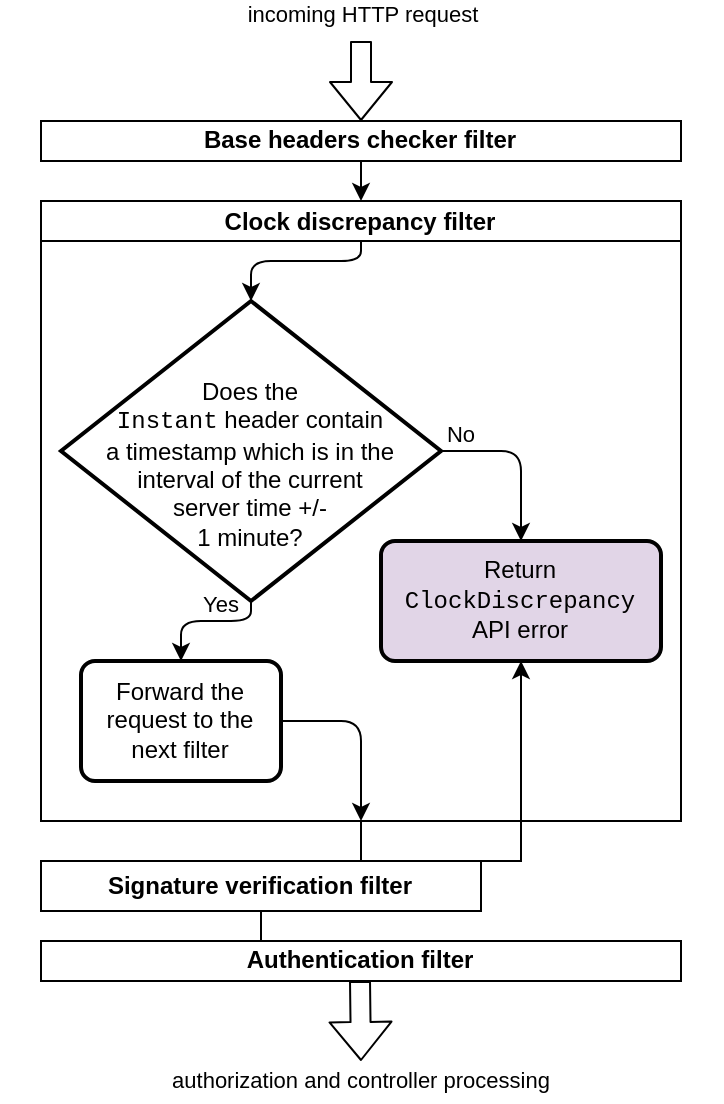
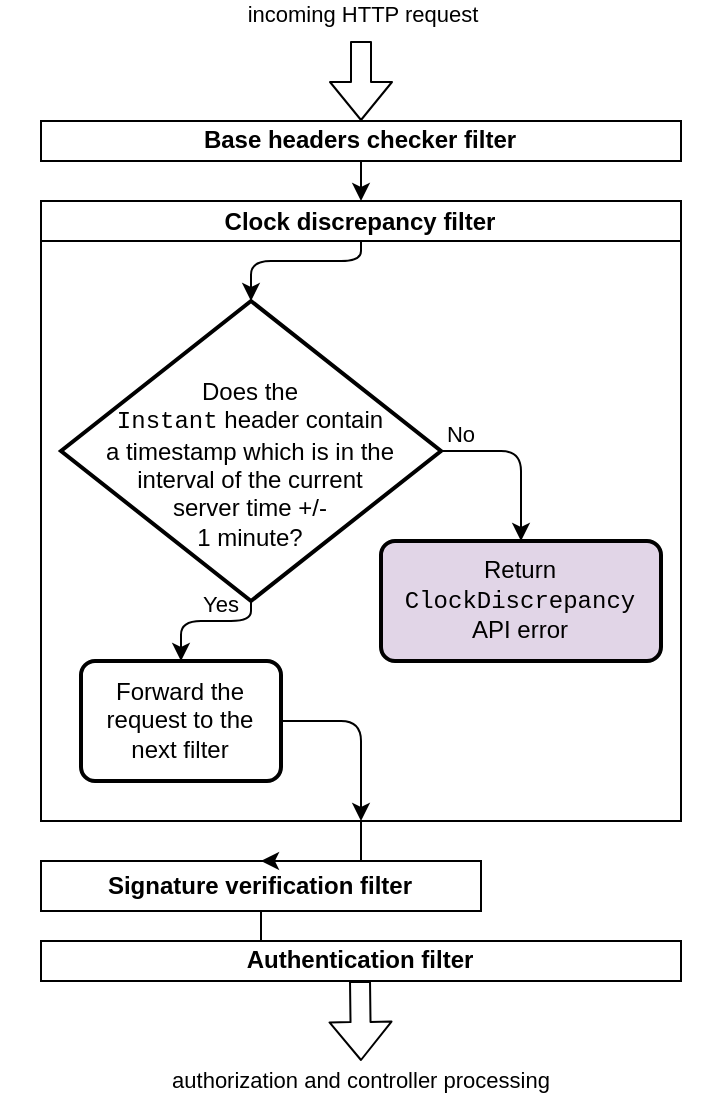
(521, 788) -> (276, 861)
